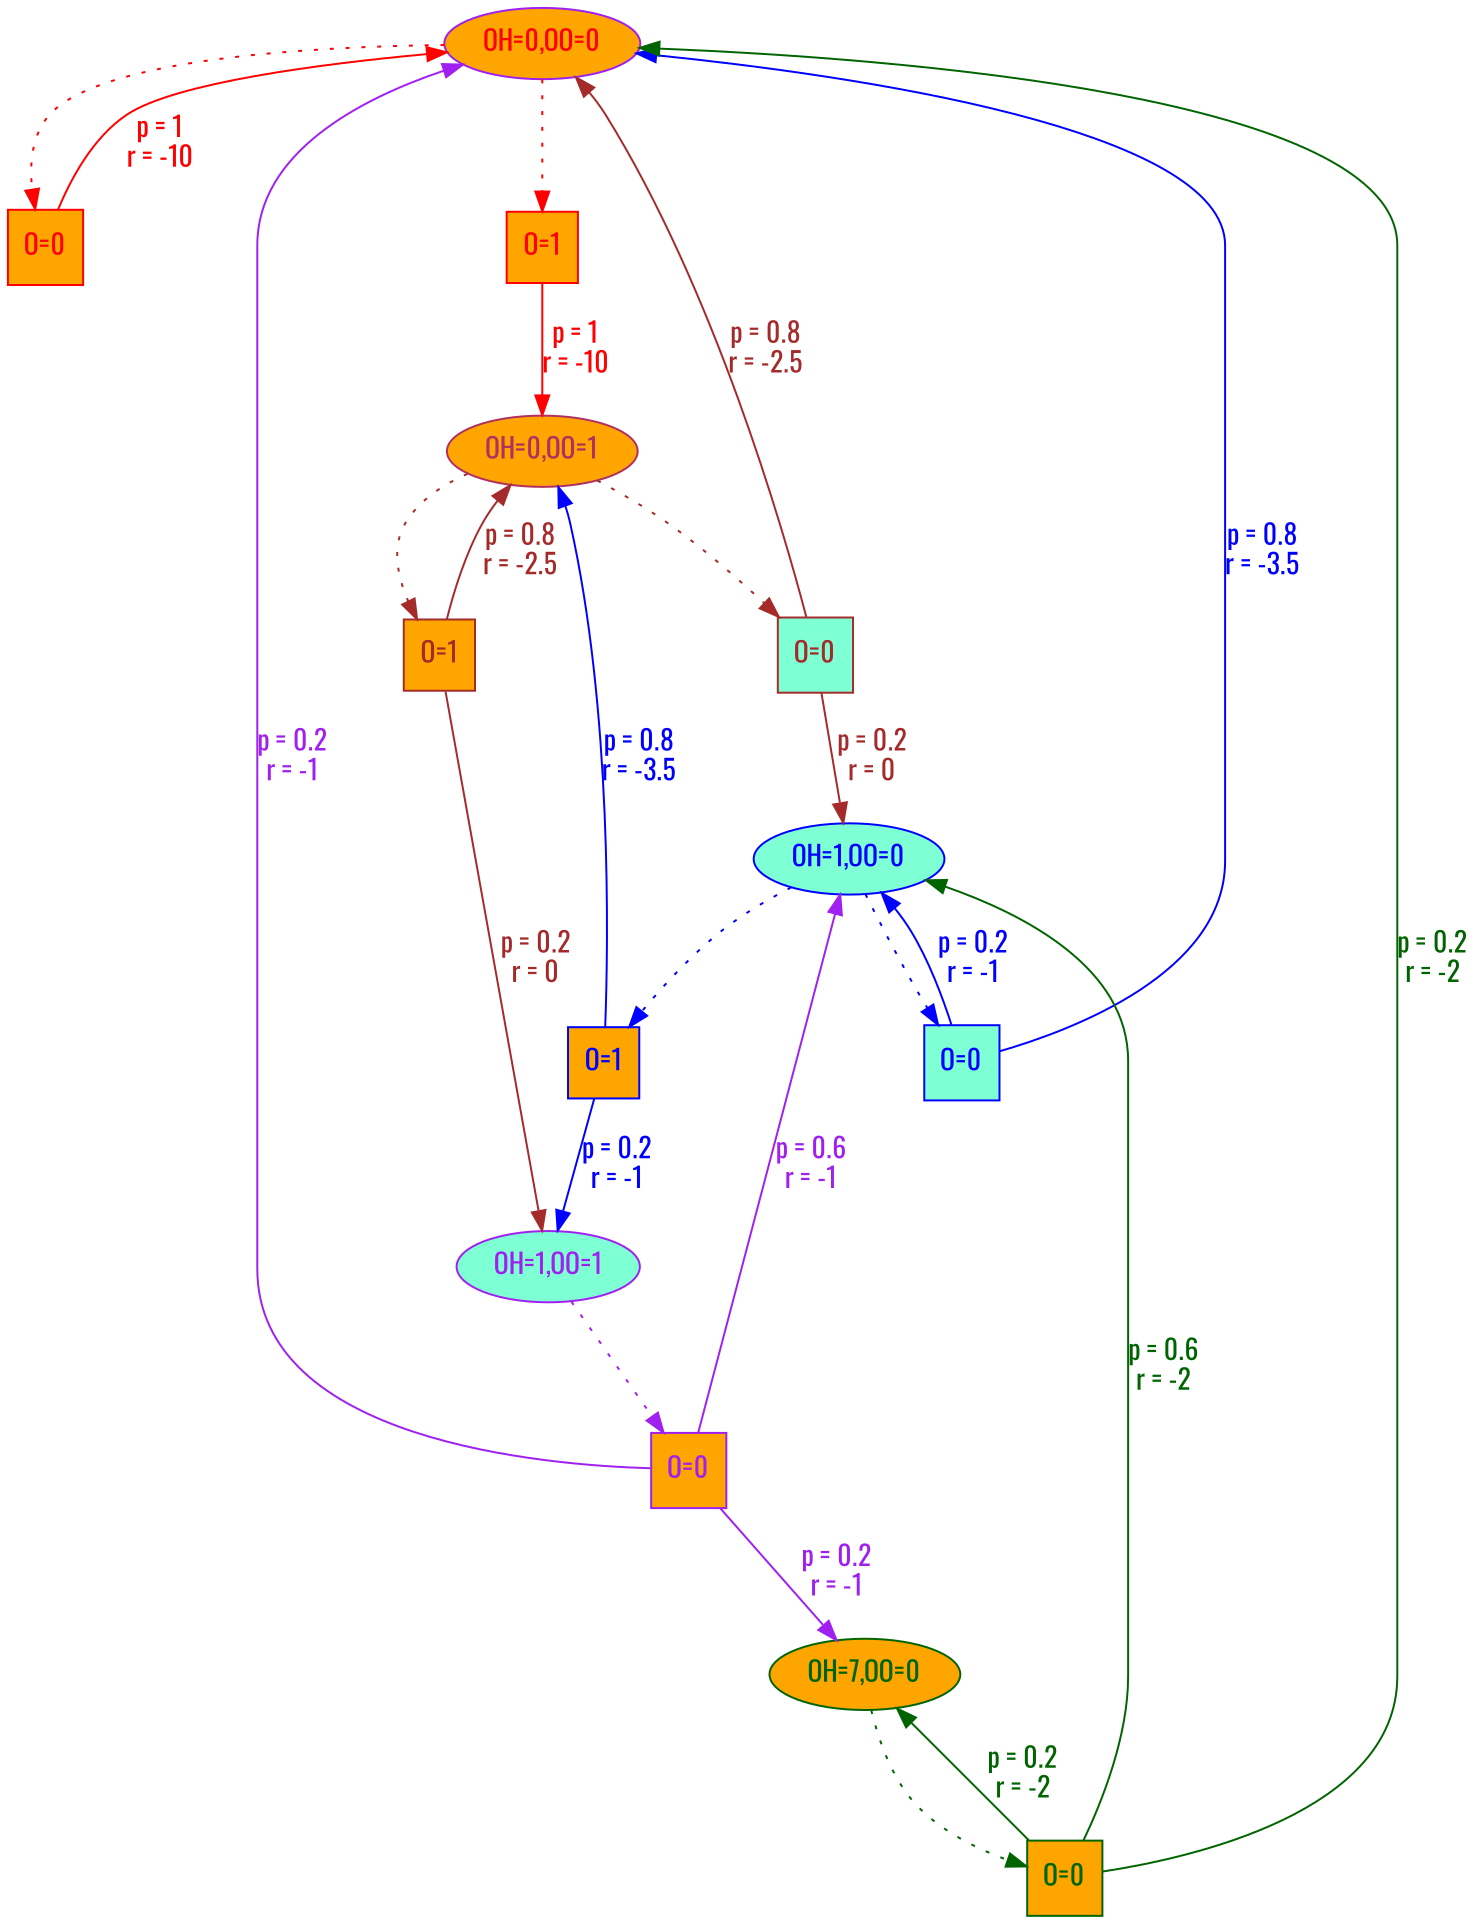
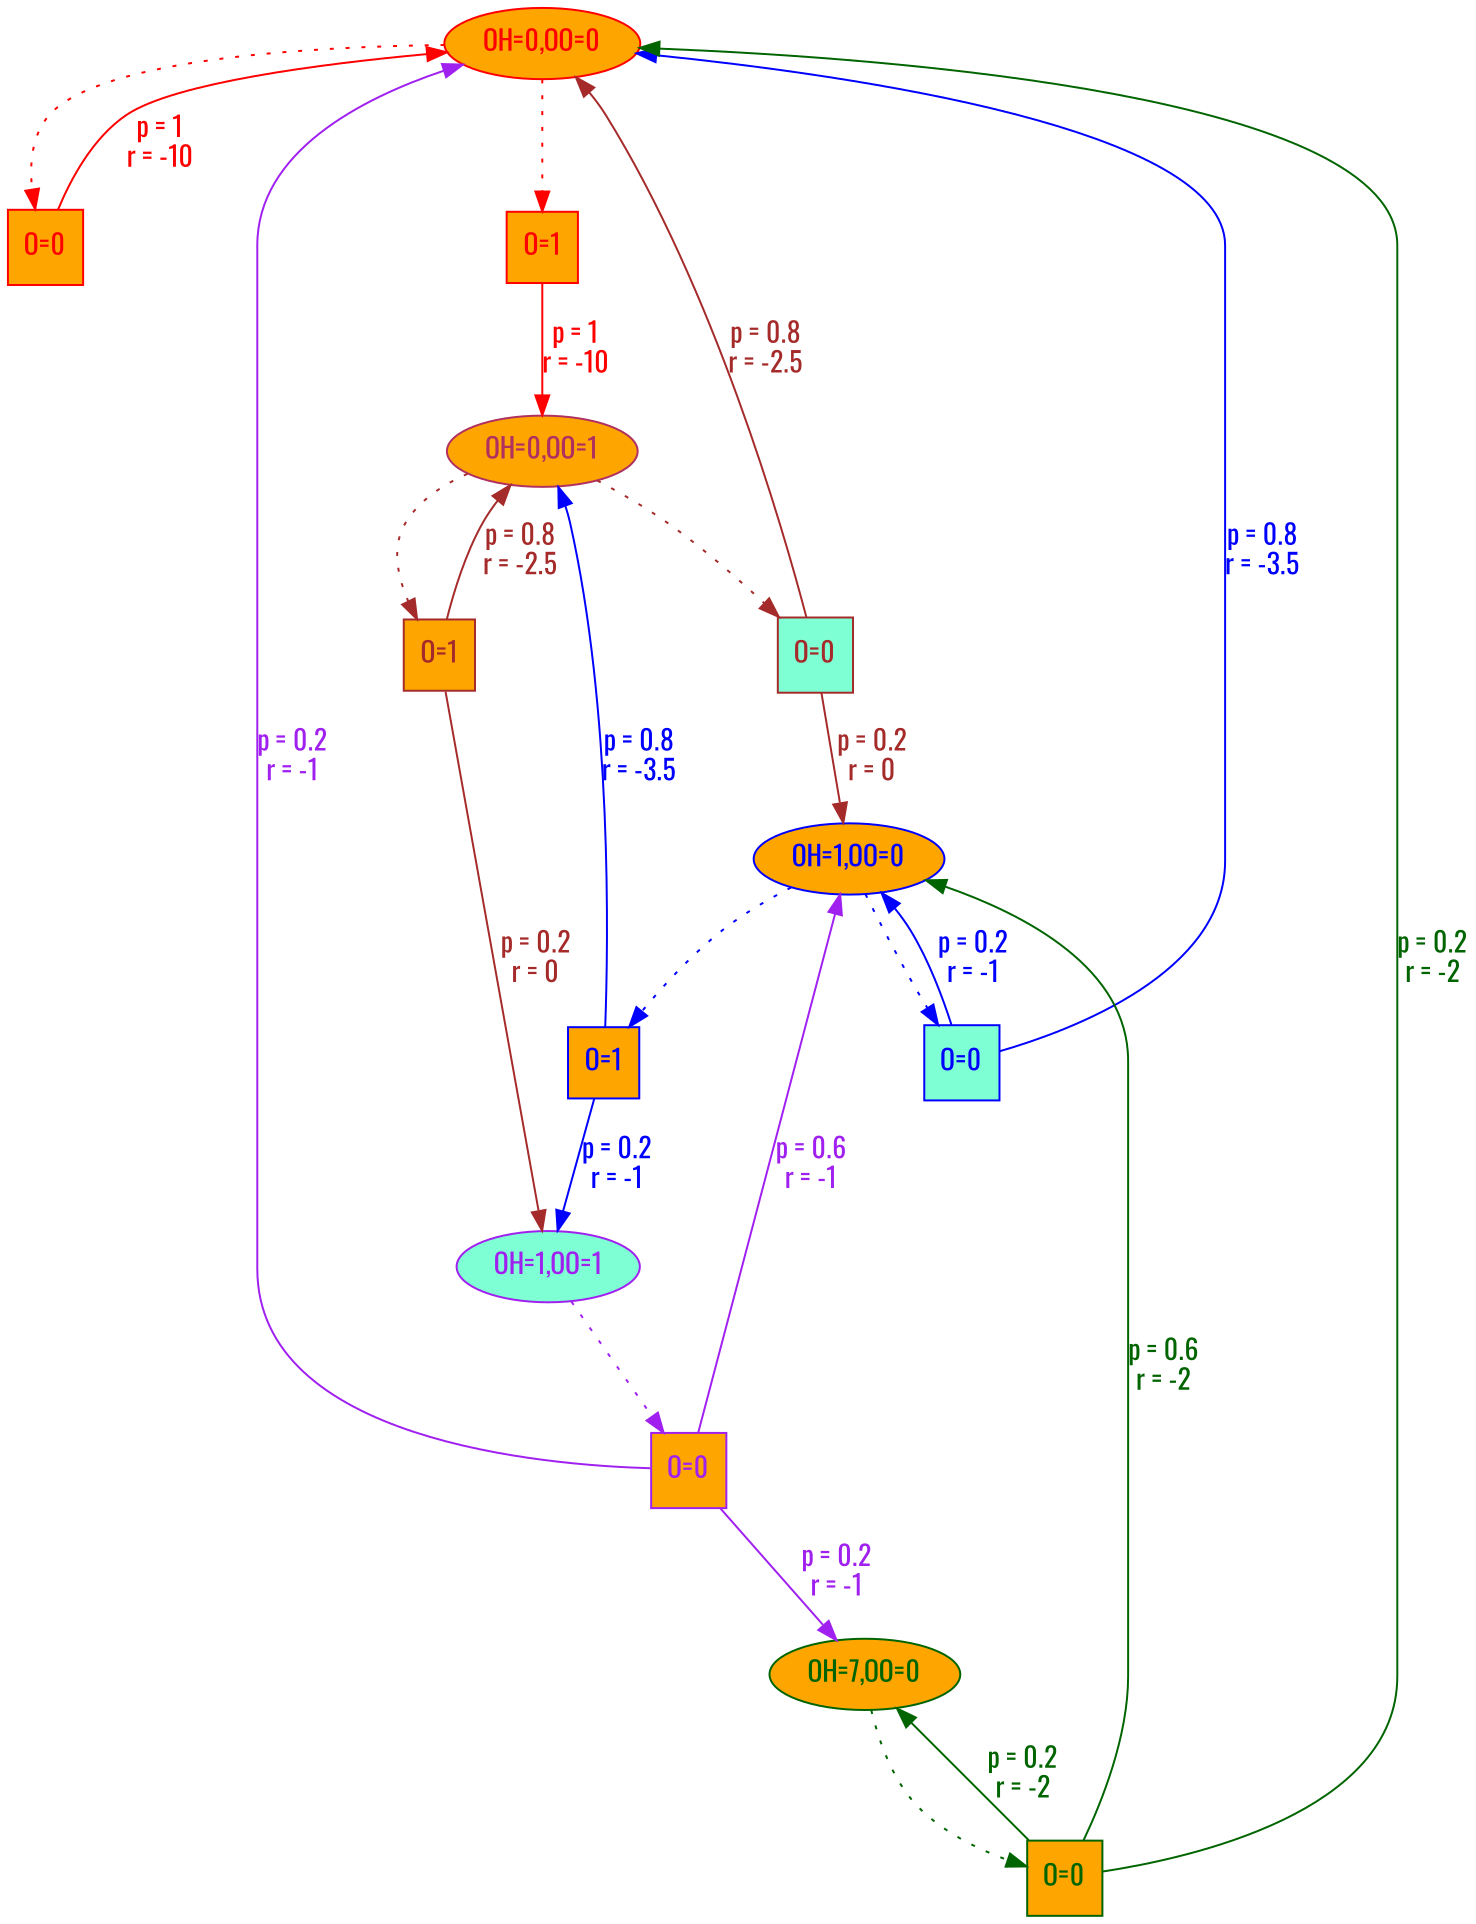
(542, 44) -> (542, 44)
(849, 859) -> (849, 859)
